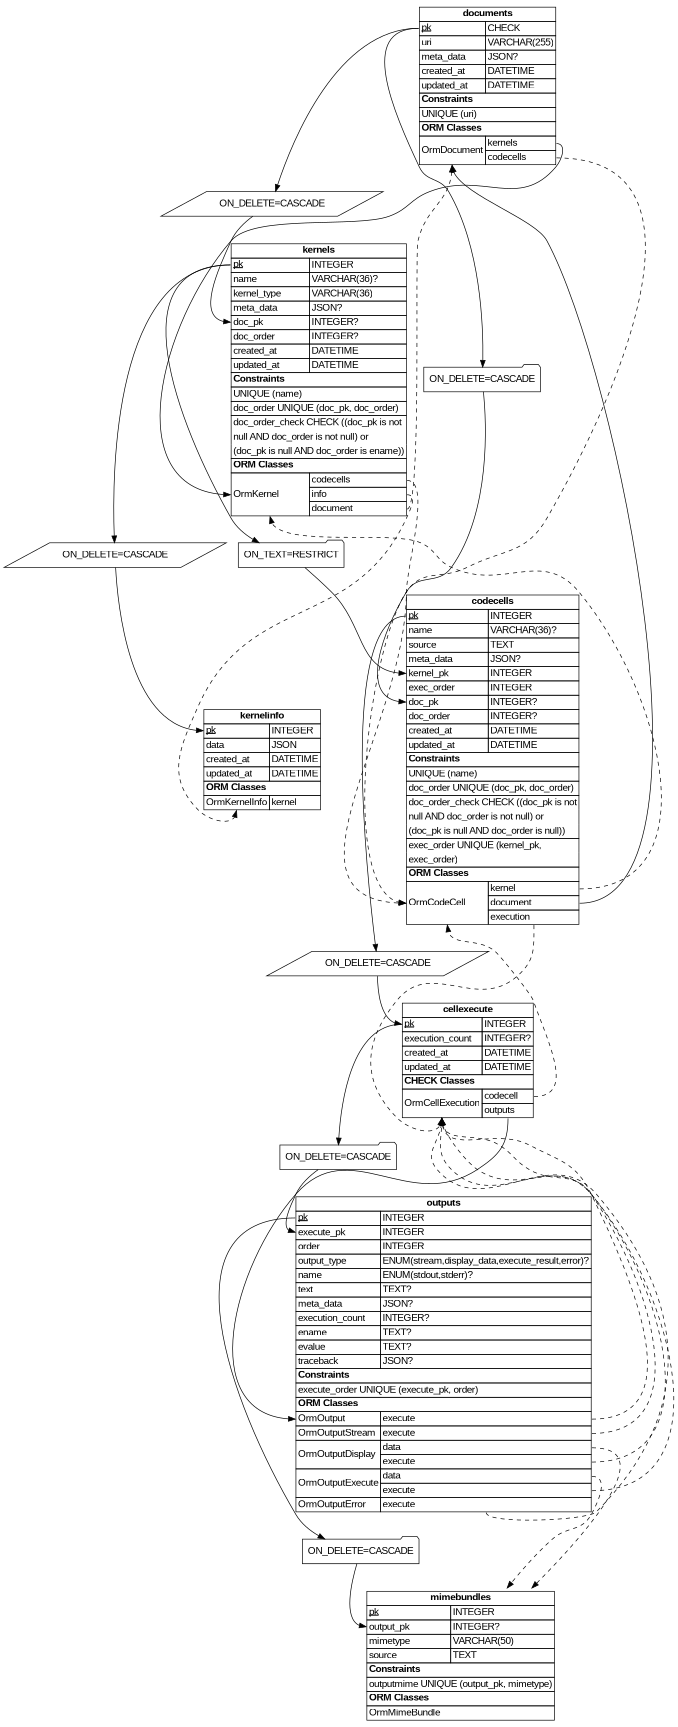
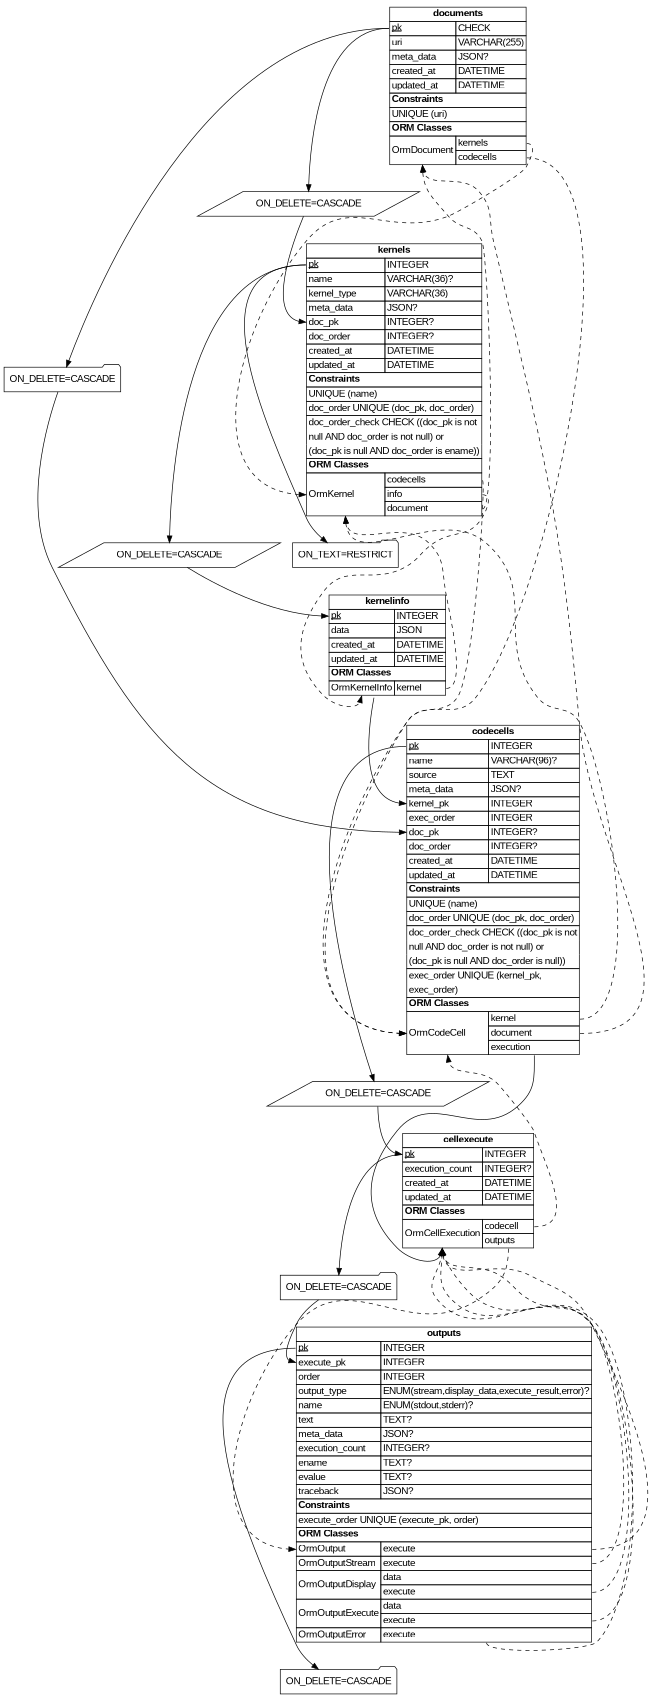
(261, 227) -> (297, 255)
(629, 523) -> (567, 602)
none -> (443, 571)
(352, 622) -> (369, 751)
(523, 630) -> (524, 761)
(399, 999) -> (399, 1129)
(439, 1081) -> (435, 1211)
(284, 1210) -> (284, 1341)
(460, 1655) -> none
